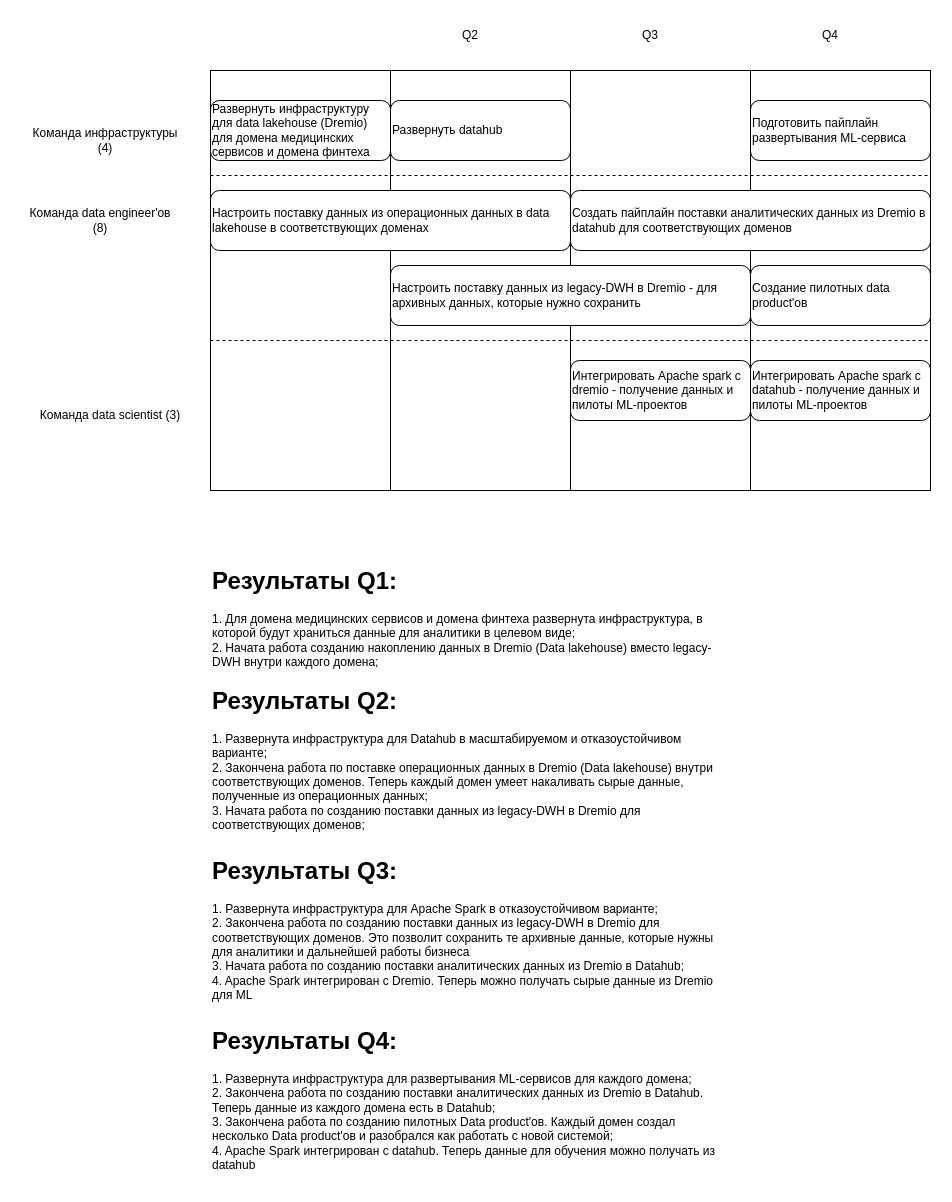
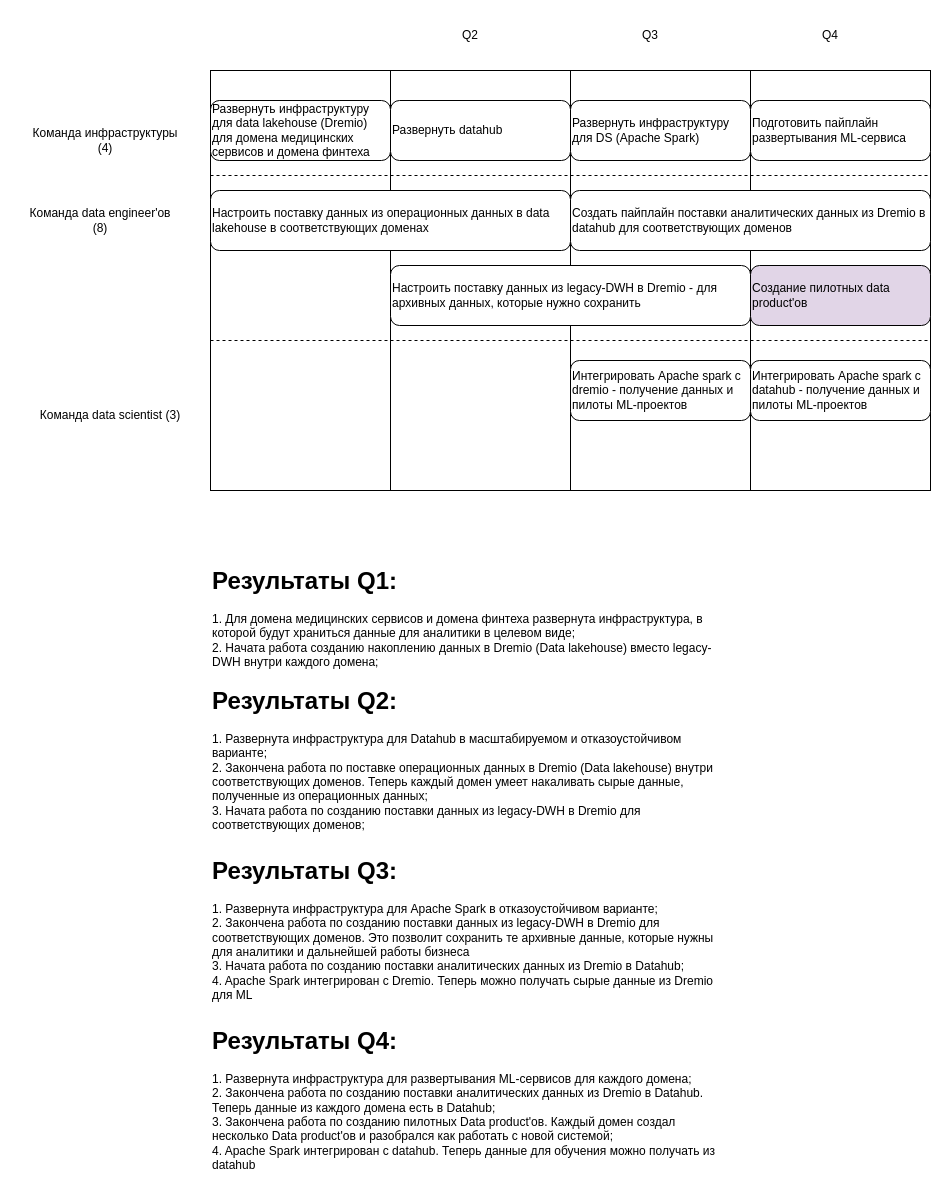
none -> (661, 131)
(841, 296) -> (841, 296)
